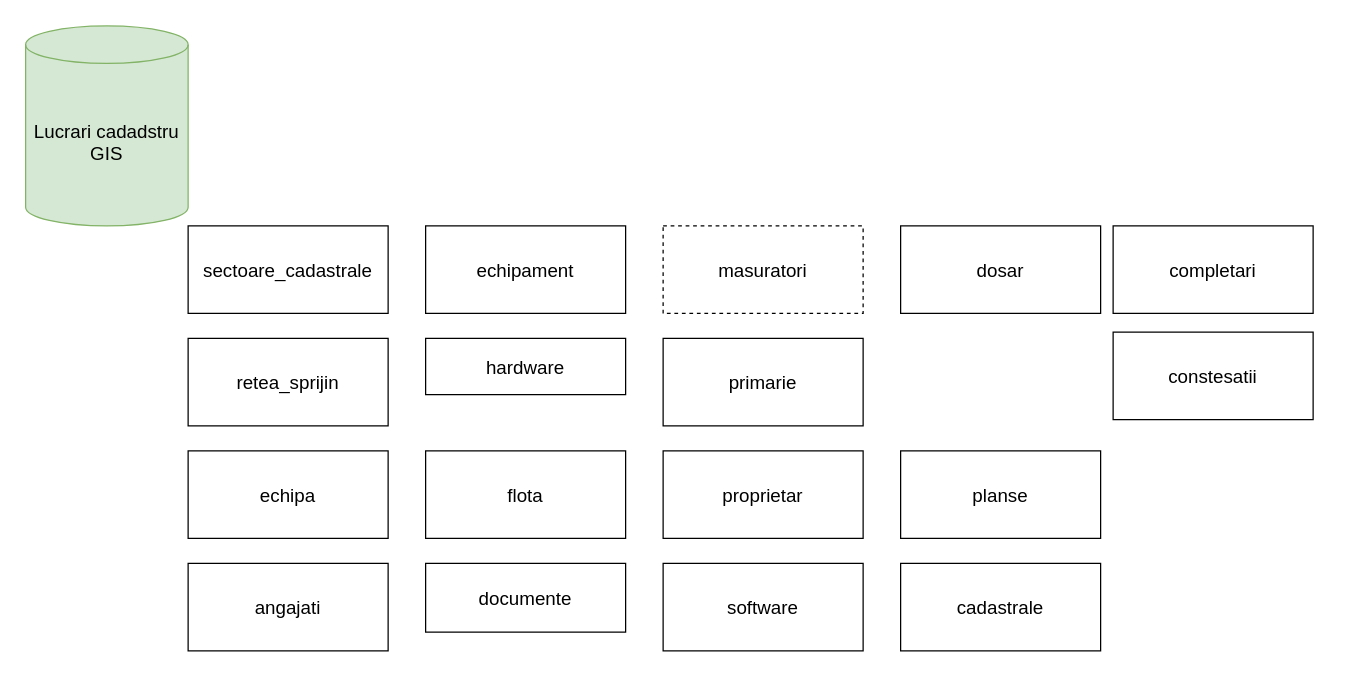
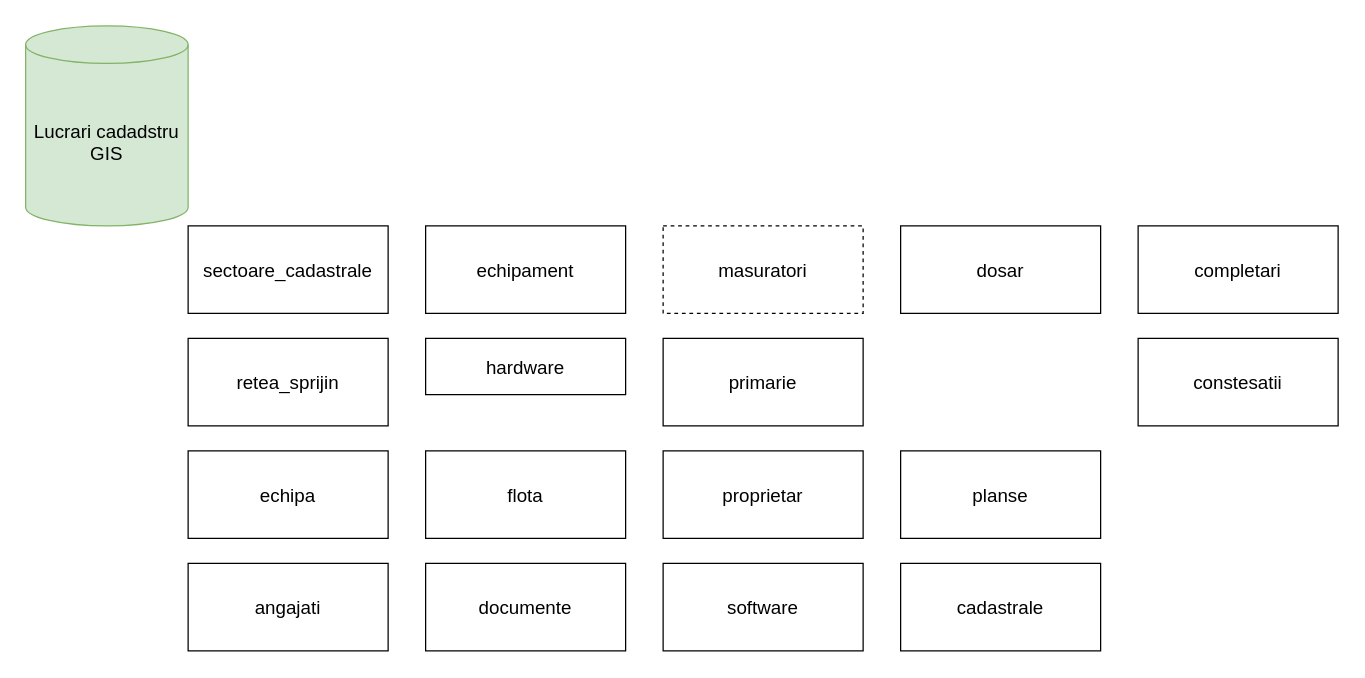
(1213, 269) -> (1238, 269)
(1213, 376) -> (1238, 382)
(526, 598) -> (526, 607)
